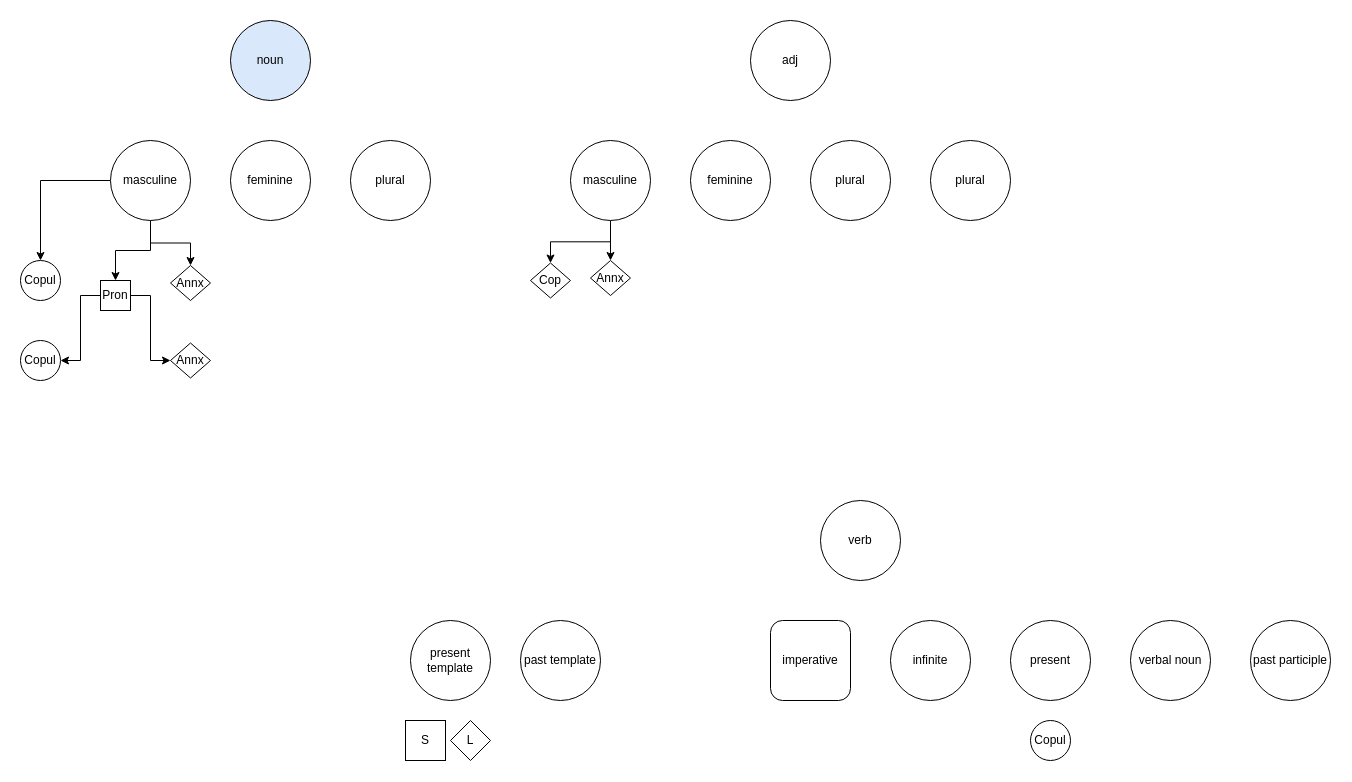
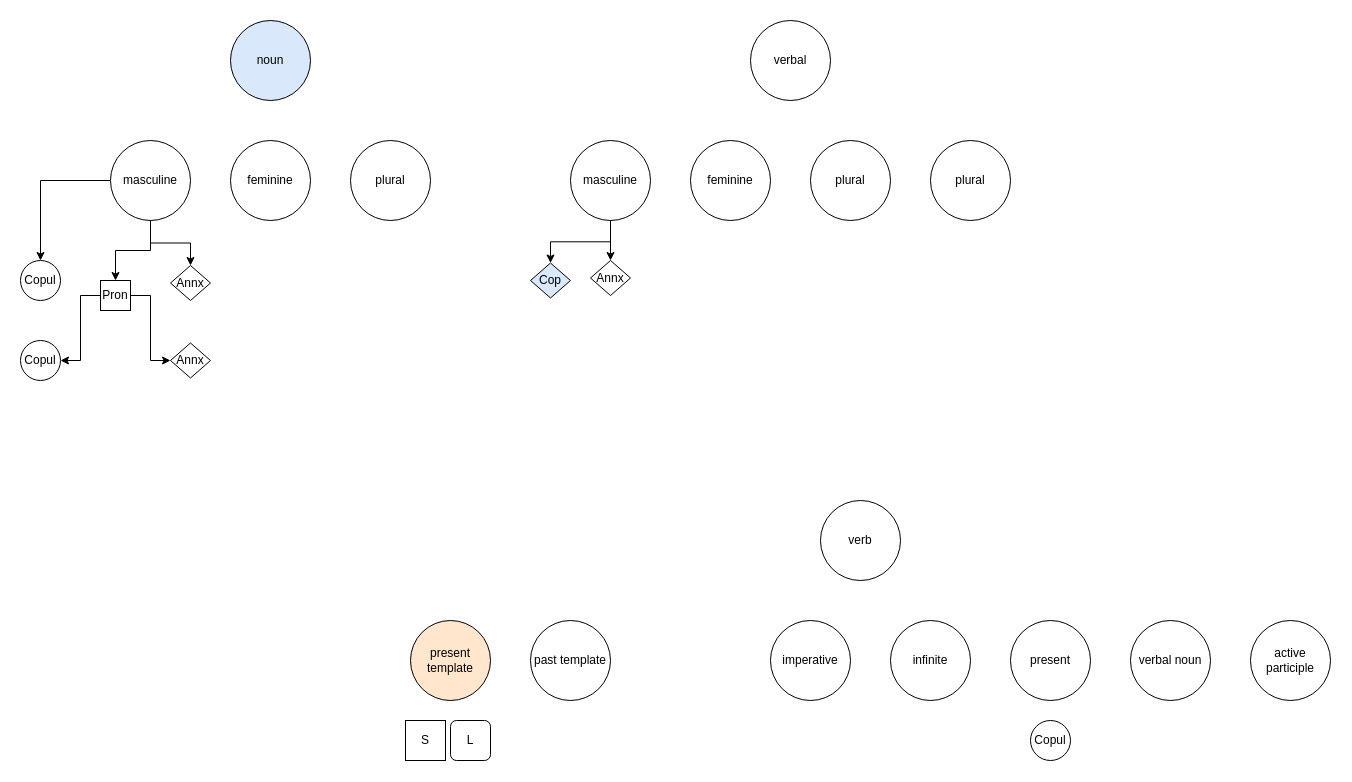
(791, 61) -> (791, 61)
(551, 281) -> (551, 281)
(451, 661) -> (451, 661)
(561, 661) -> (571, 661)
(811, 661) -> (811, 661)
(1291, 661) -> (1291, 661)
(471, 741) -> (471, 741)
